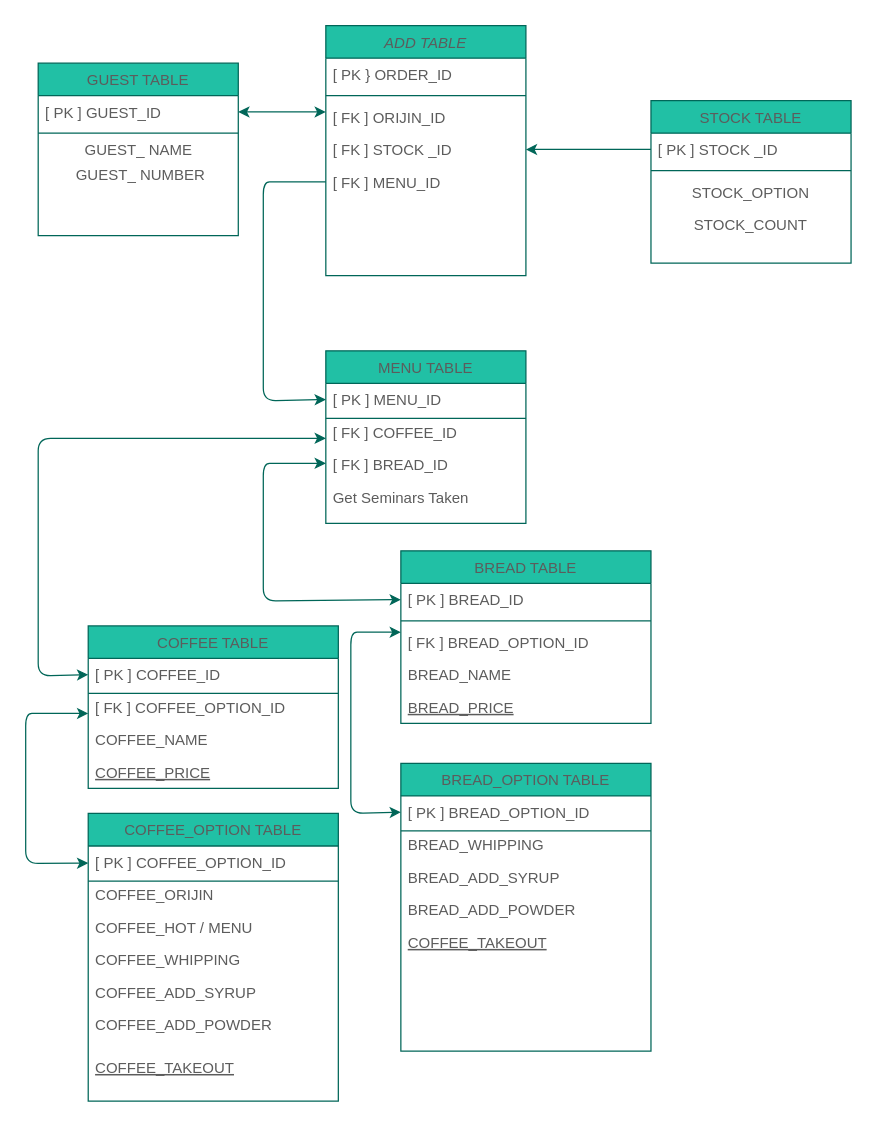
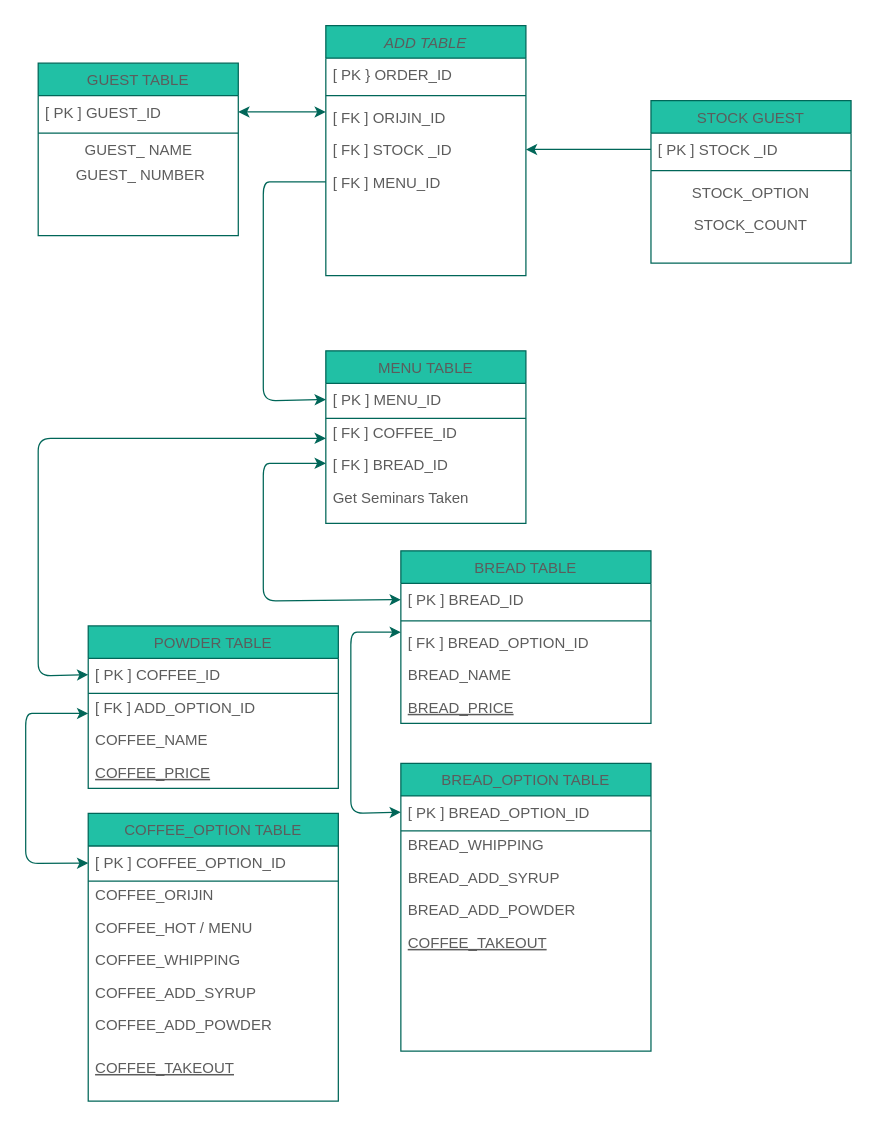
(750, 118) -> (750, 118)
(213, 643) -> (213, 643)
(186, 708) -> (173, 708)
